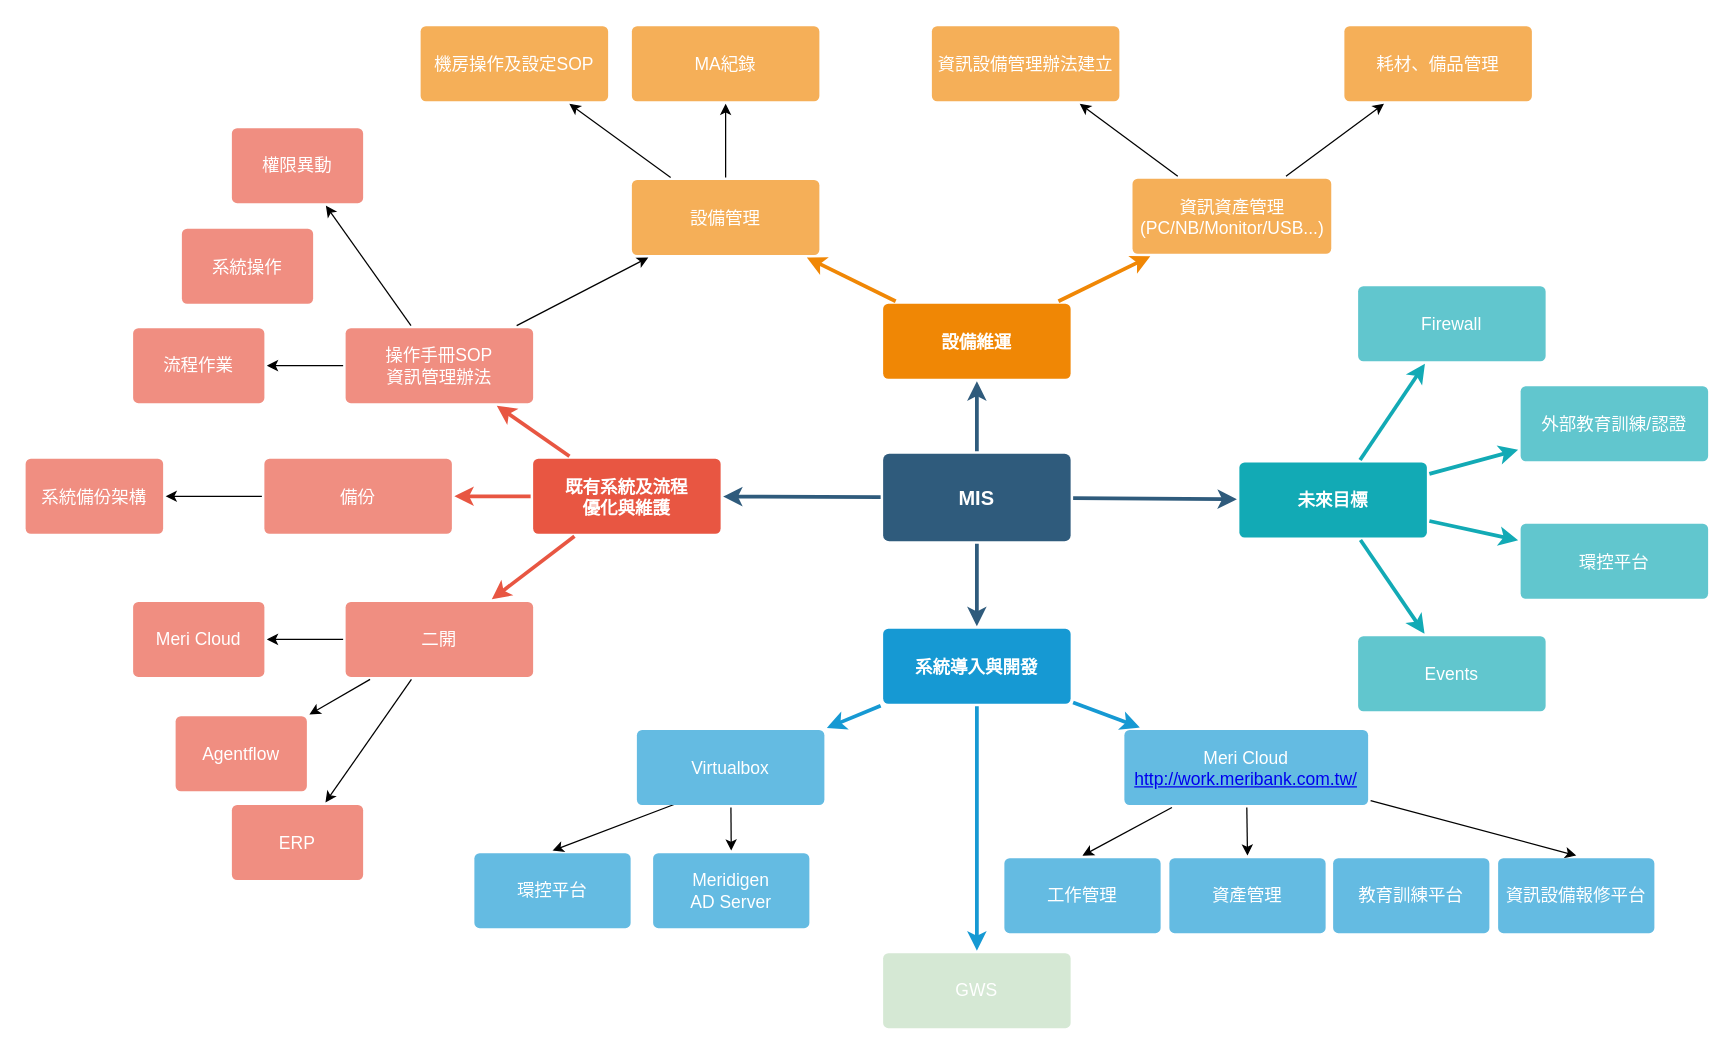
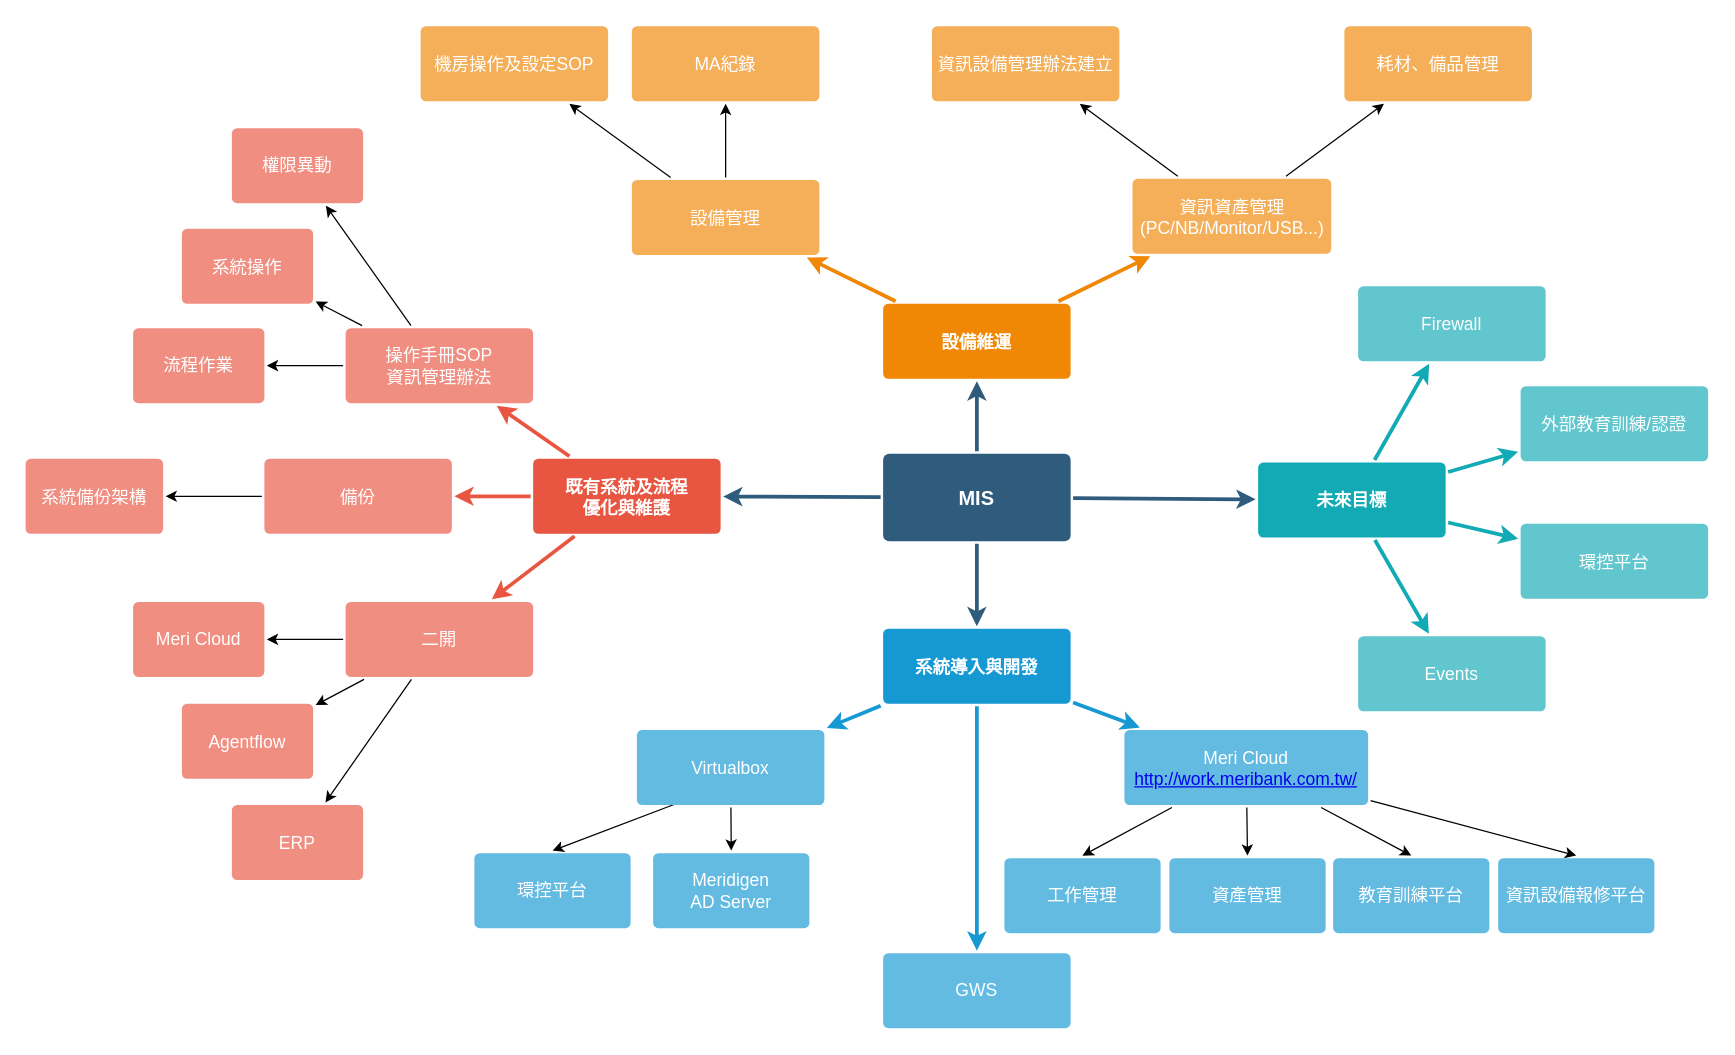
(579, 293) -> (342, 315)
(1333, 500) -> (1352, 500)
(241, 754) -> (248, 741)
none -> (1363, 830)
(977, 991) -> (977, 991)
